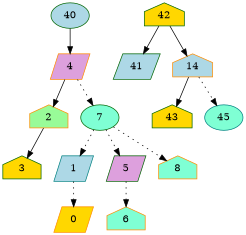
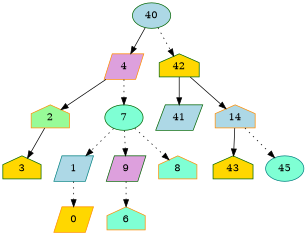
none -> (164, 39)
(126, 169) -> (126, 169)
